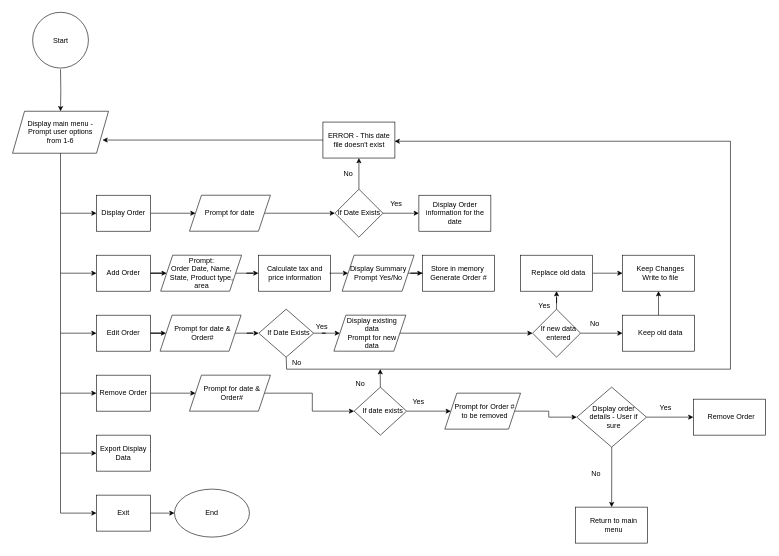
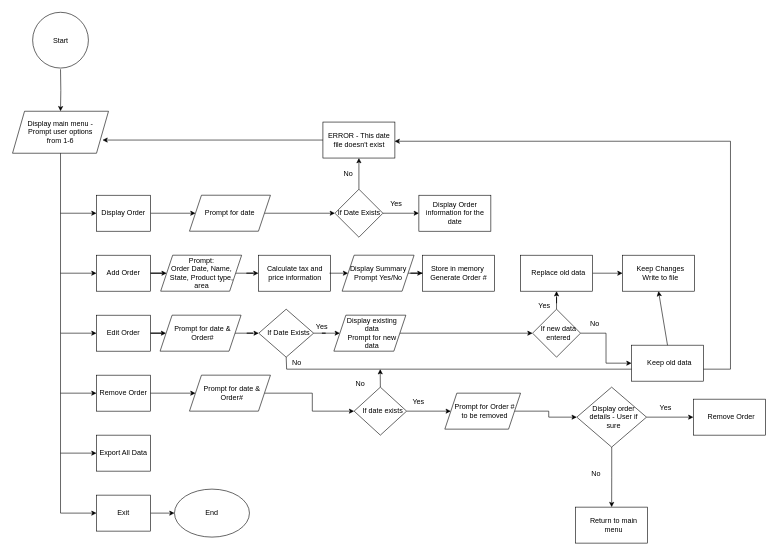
(659, 333) -> (668, 363)
(123, 453) -> (123, 453)
